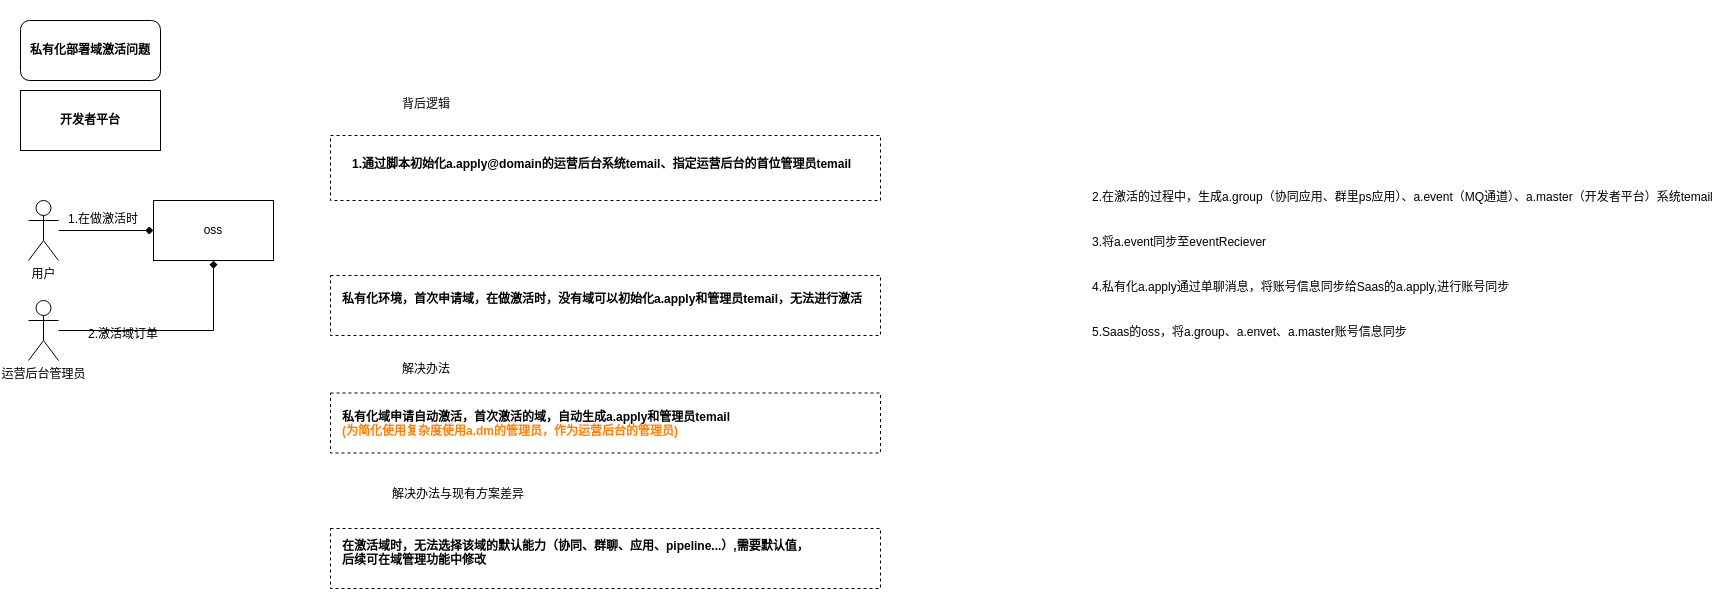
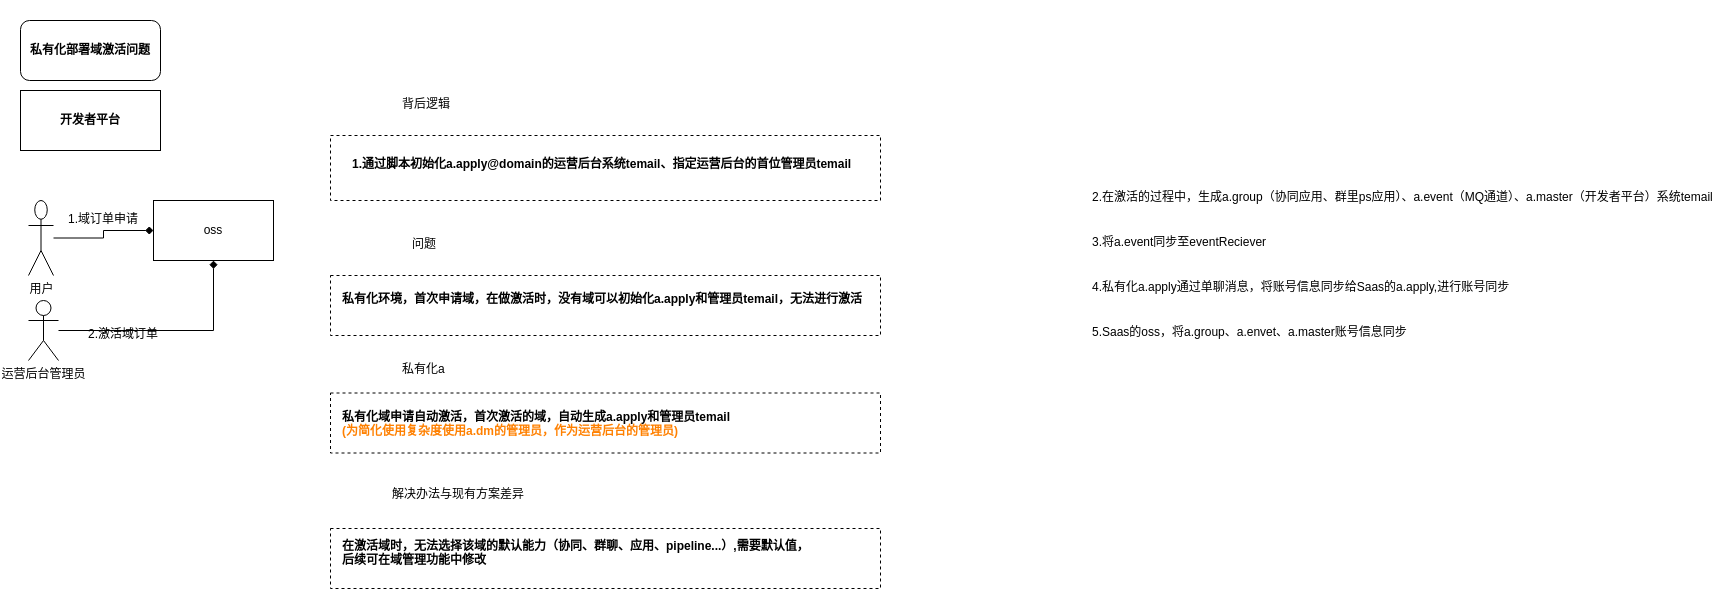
(104, 220) -> (104, 220)
(44, 231) -> (41, 238)
none -> (451, 246)
(427, 370) -> (424, 370)
